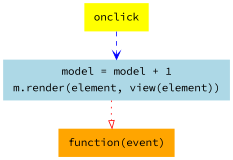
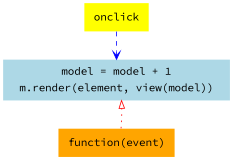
(117, 88) -> (117, 88)
(111, 110) -> (122, 118)
